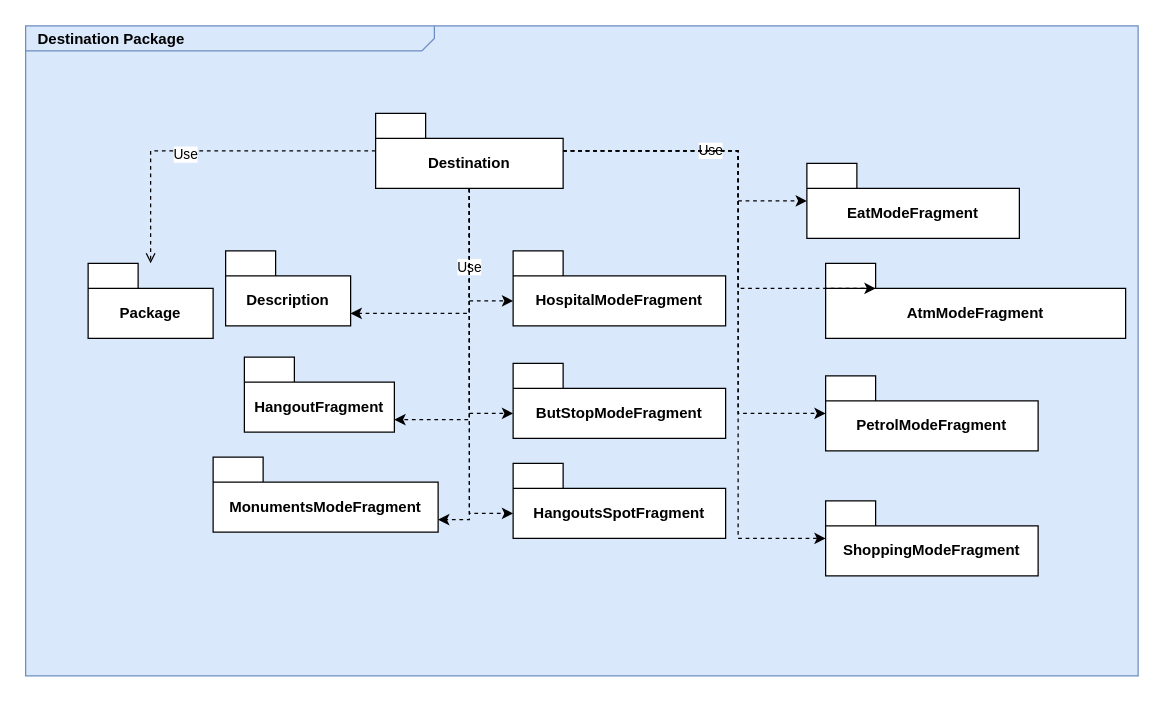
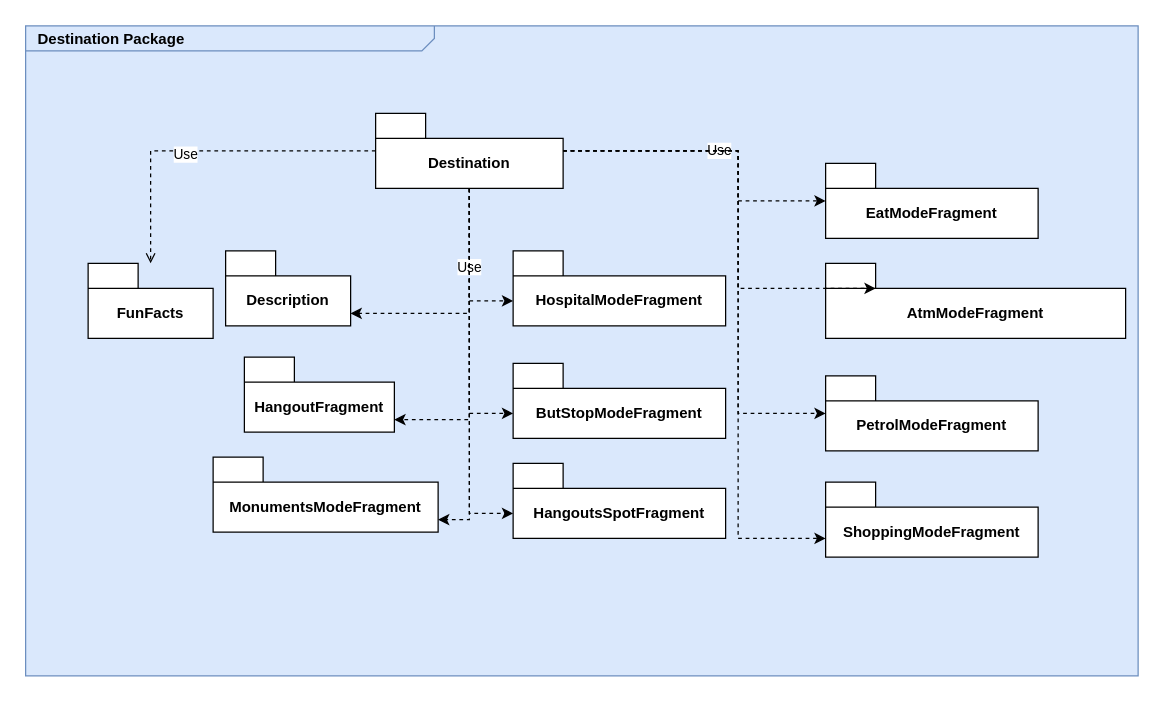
(913, 201) -> (932, 201)
(151, 313) -> (151, 313)
(932, 538) -> (932, 519)
